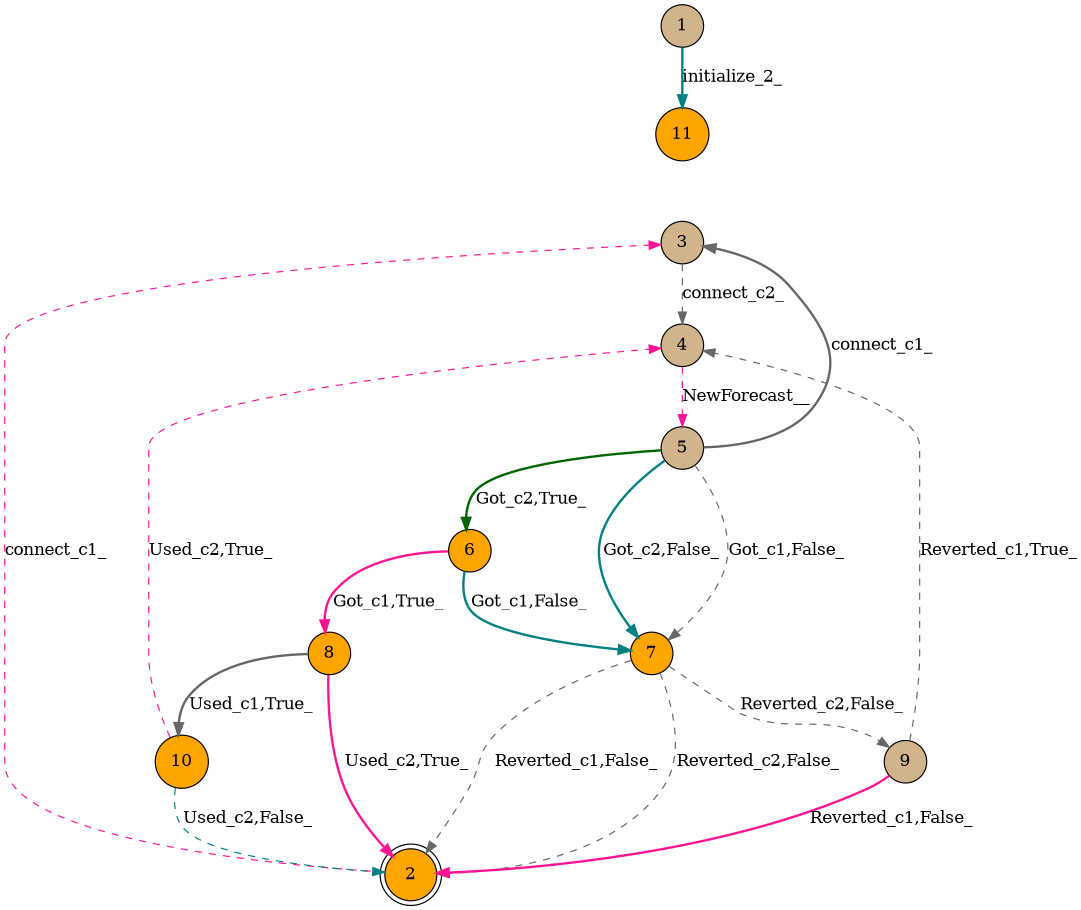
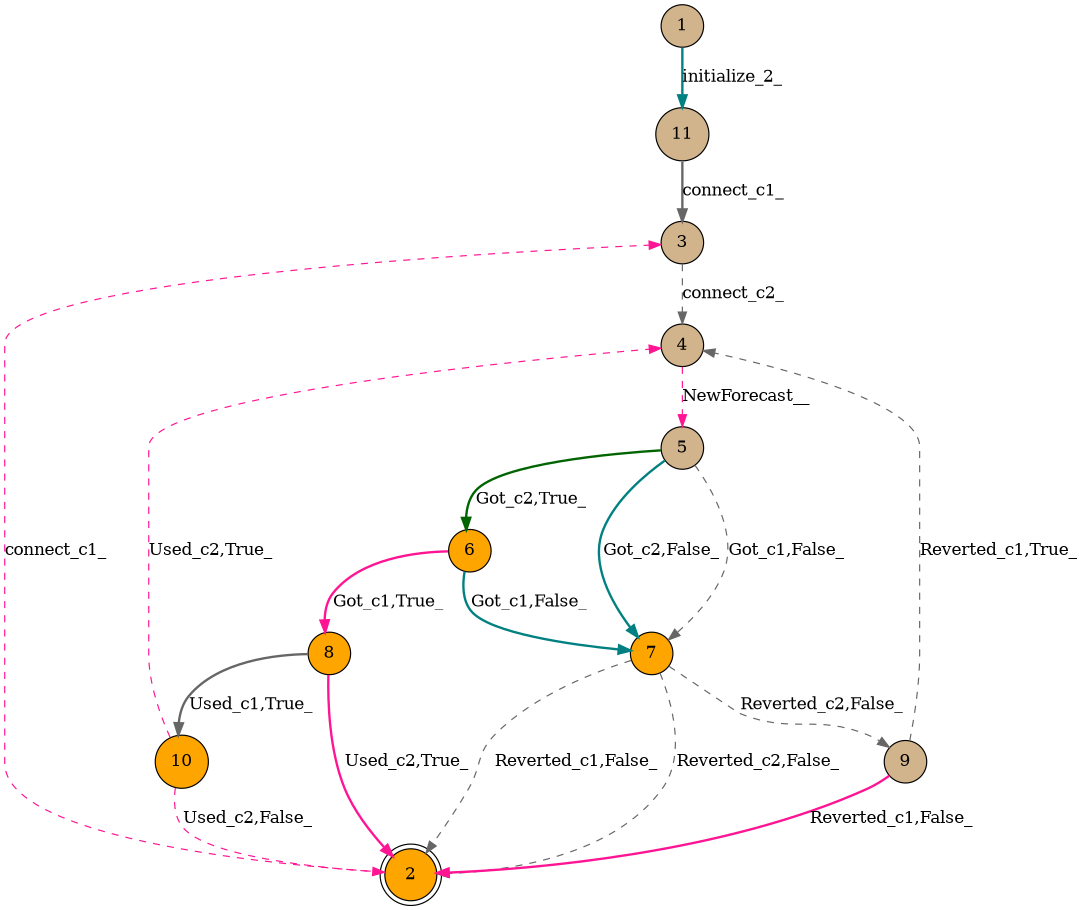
(682, 134) -> (682, 134)
(830, 360) -> (682, 185)
(220, 847) -> (220, 847)
